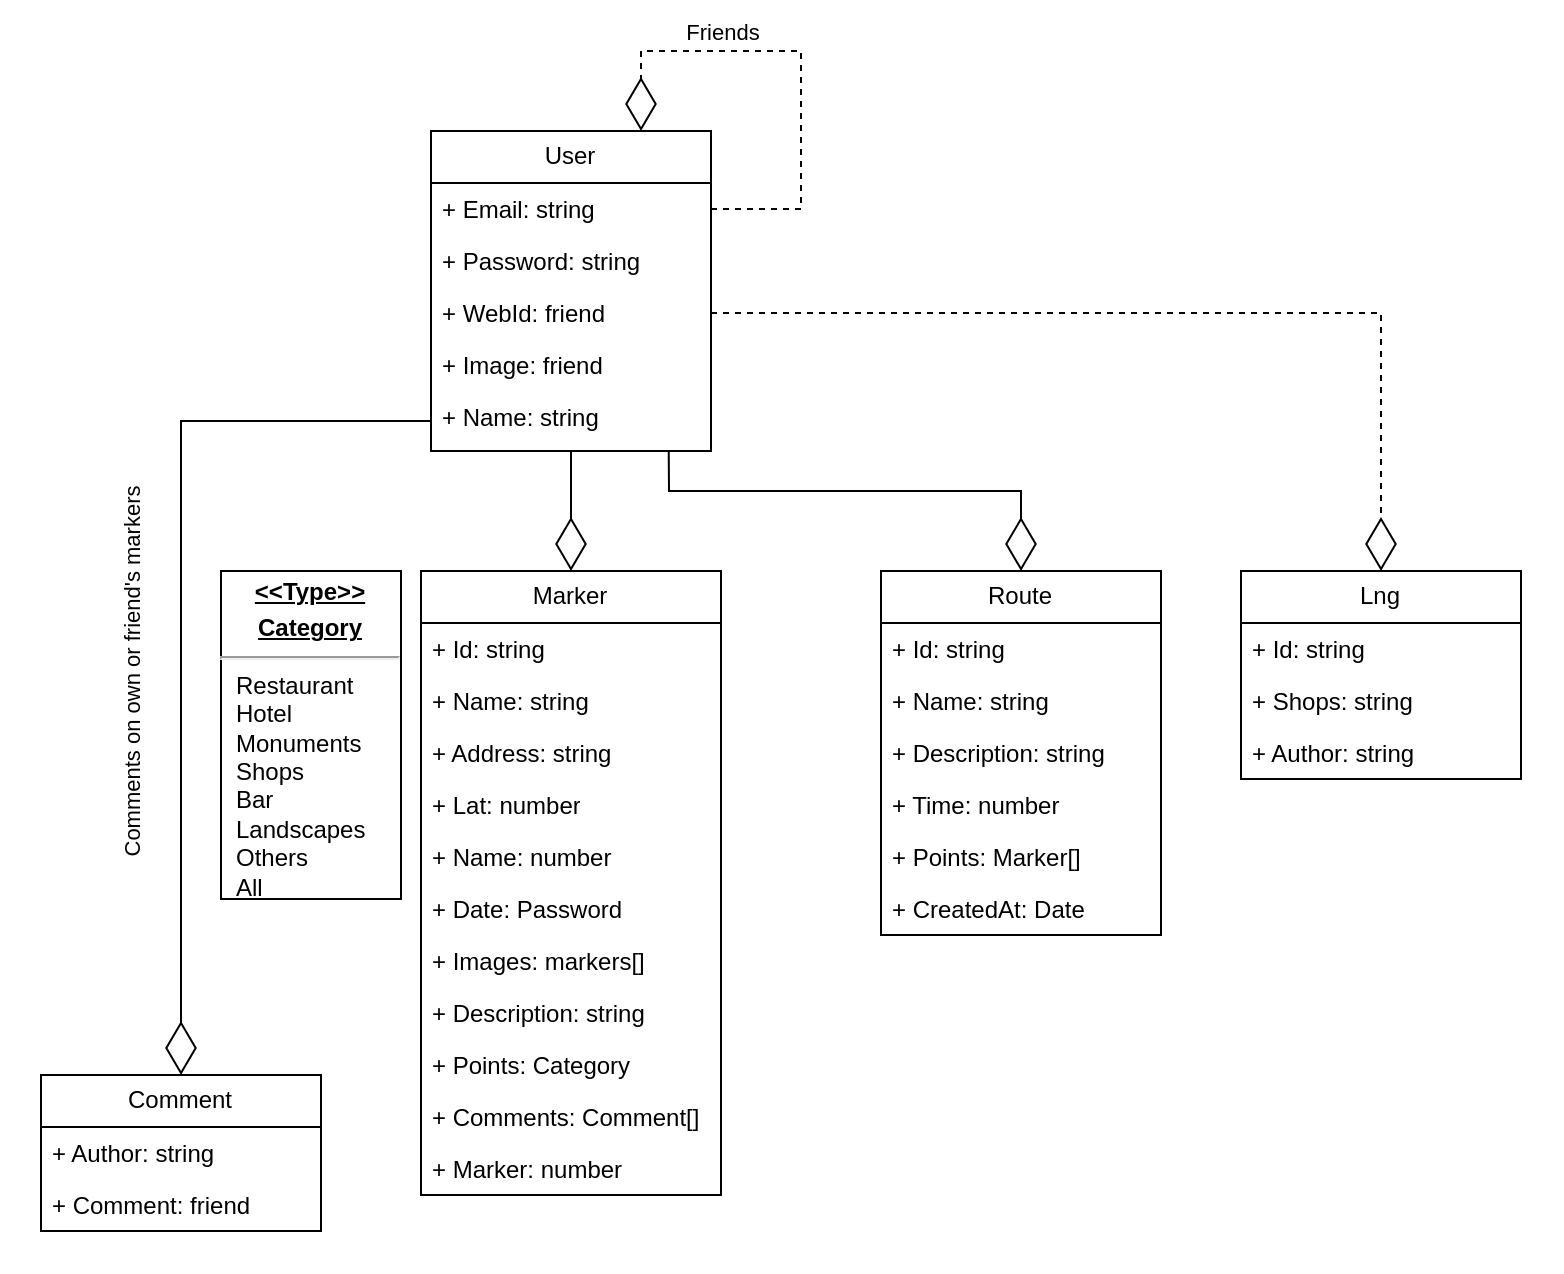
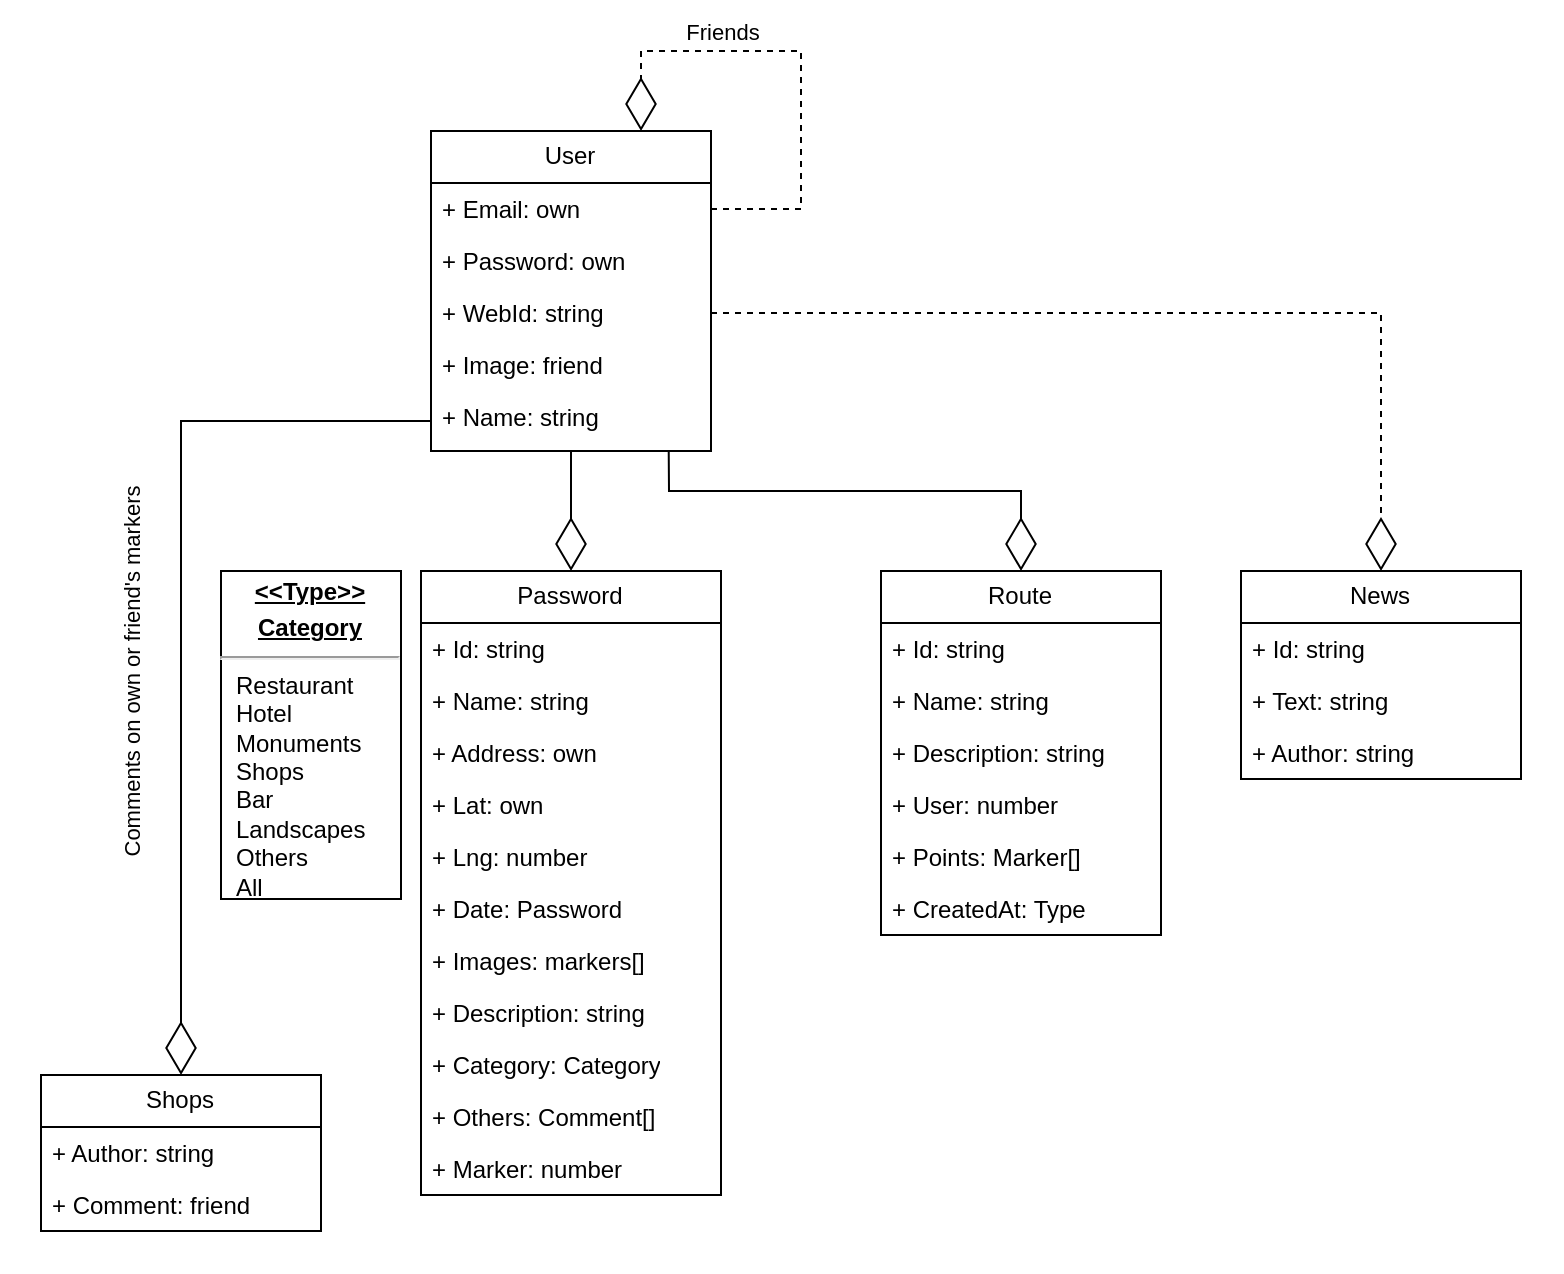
(525, 211) -> (508, 211)
(551, 263) -> (534, 263)
(531, 315) -> (531, 315)
(571, 597) -> (571, 597)
(1381, 597) -> (1381, 597)
(1341, 703) -> (1335, 703)
(535, 755) -> (518, 755)
(511, 807) -> (491, 807)
(975, 807) -> (978, 807)
(518, 859) -> (511, 859)
(998, 911) -> (998, 911)
(541, 1067) -> (558, 1067)
(181, 1101) -> (181, 1101)
(565, 1119) -> (551, 1119)
